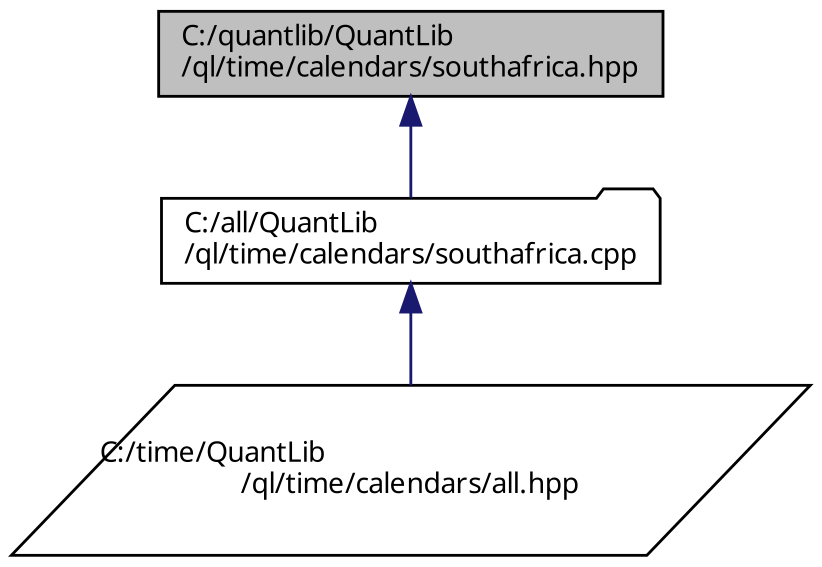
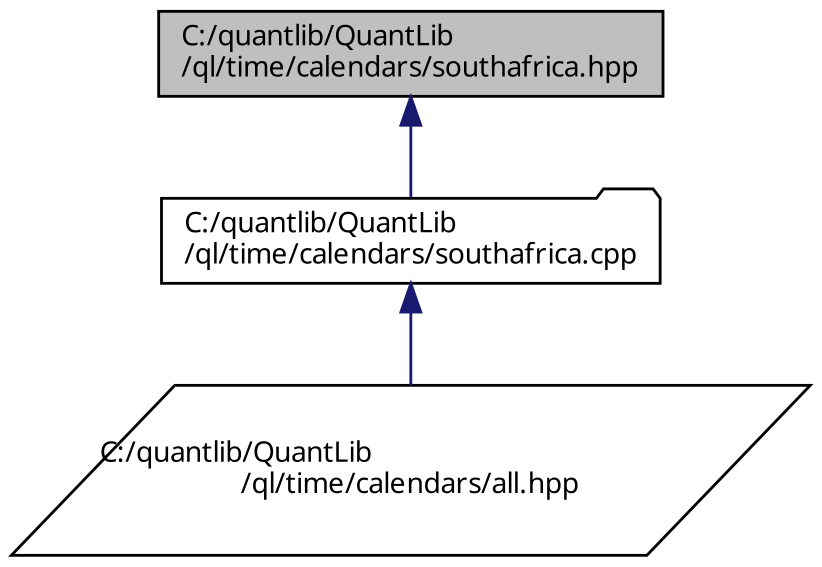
(411, 241) -> (411, 241)
(411, 470) -> (411, 470)
